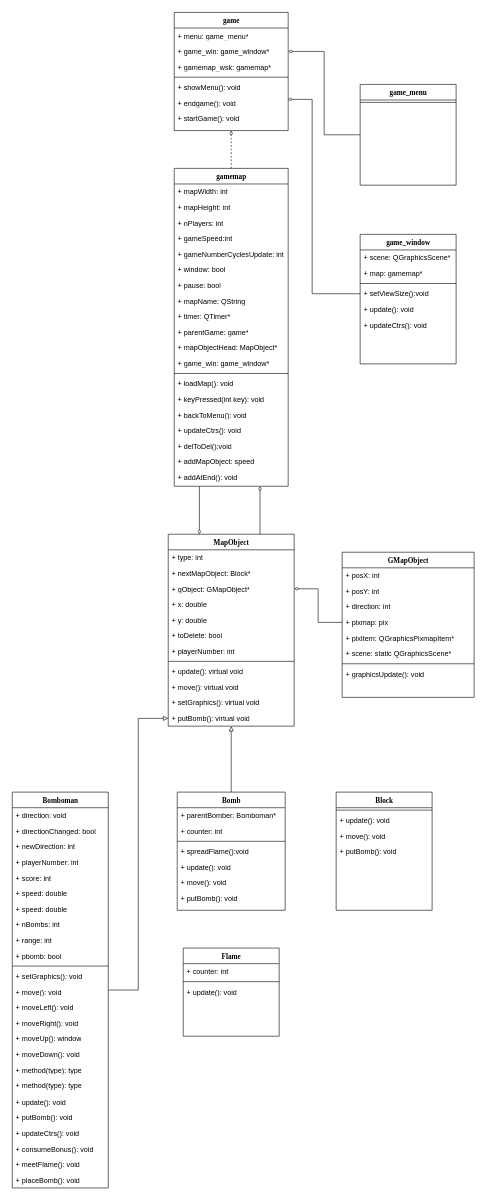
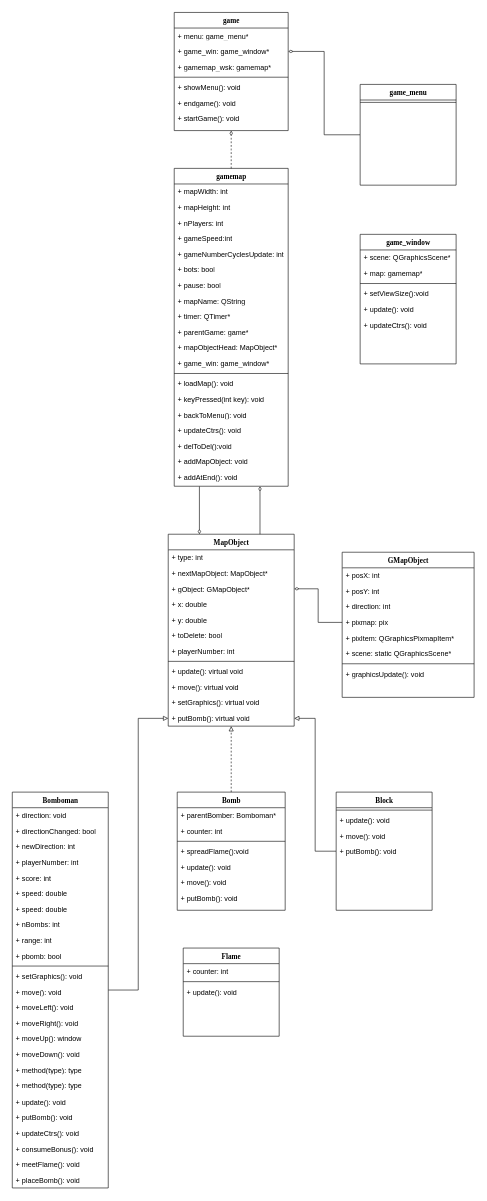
(312, 212) -> none
(201, 270) -> (198, 270)
(217, 462) -> (214, 462)
(215, 574) -> (224, 574)
(231, 761) -> (231, 761)
none -> (315, 788)
